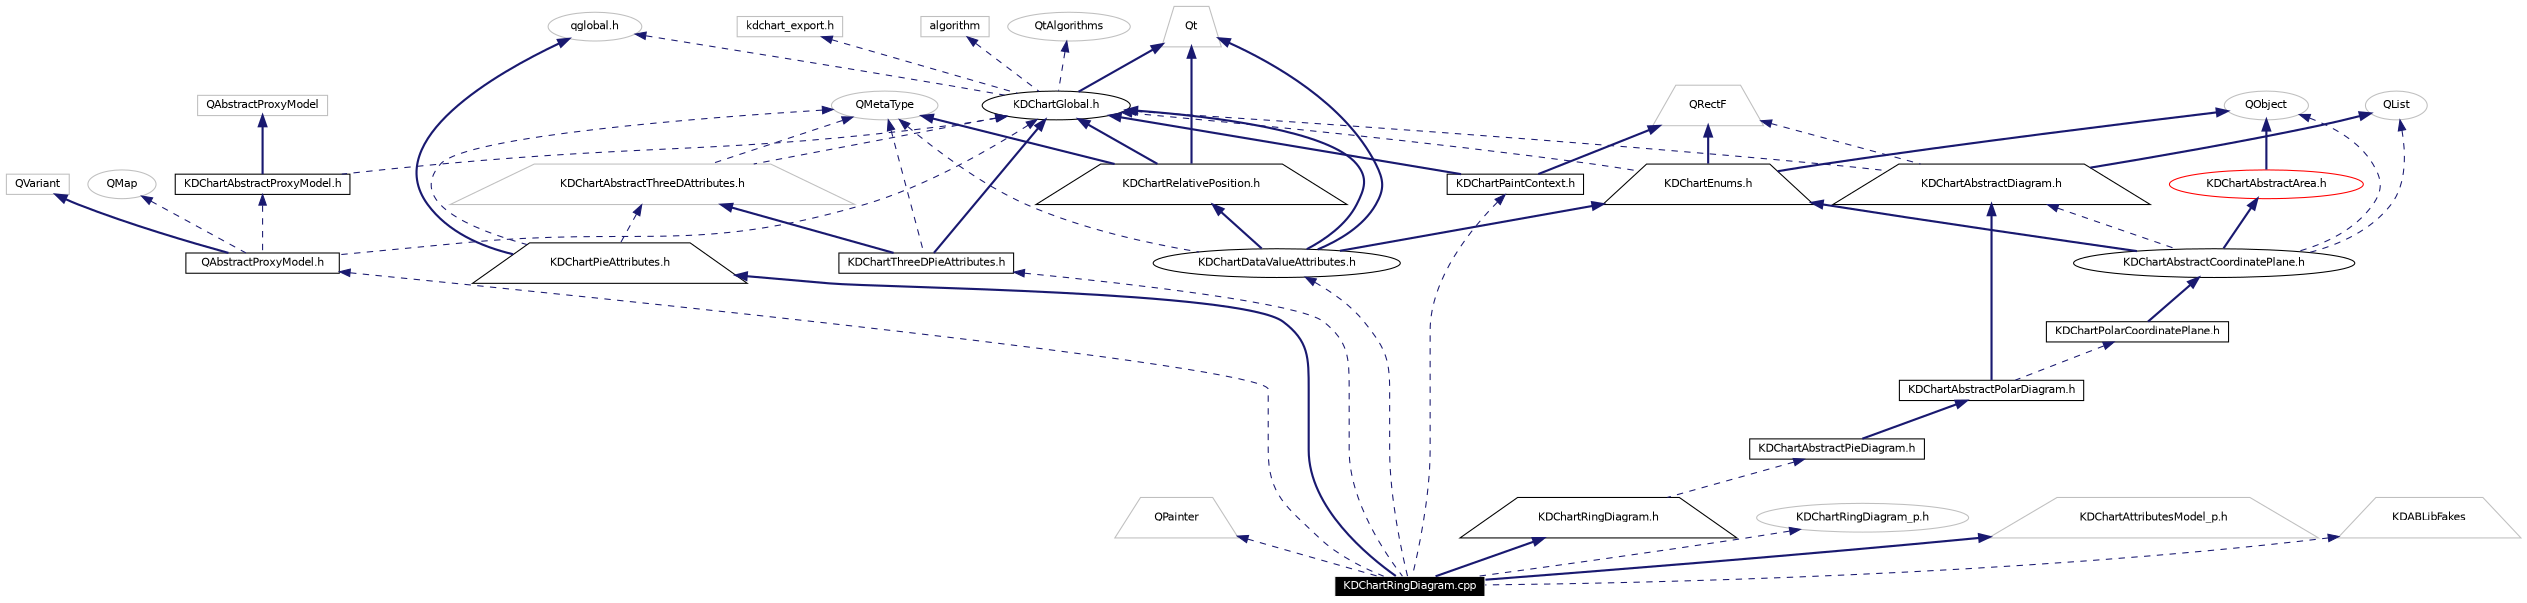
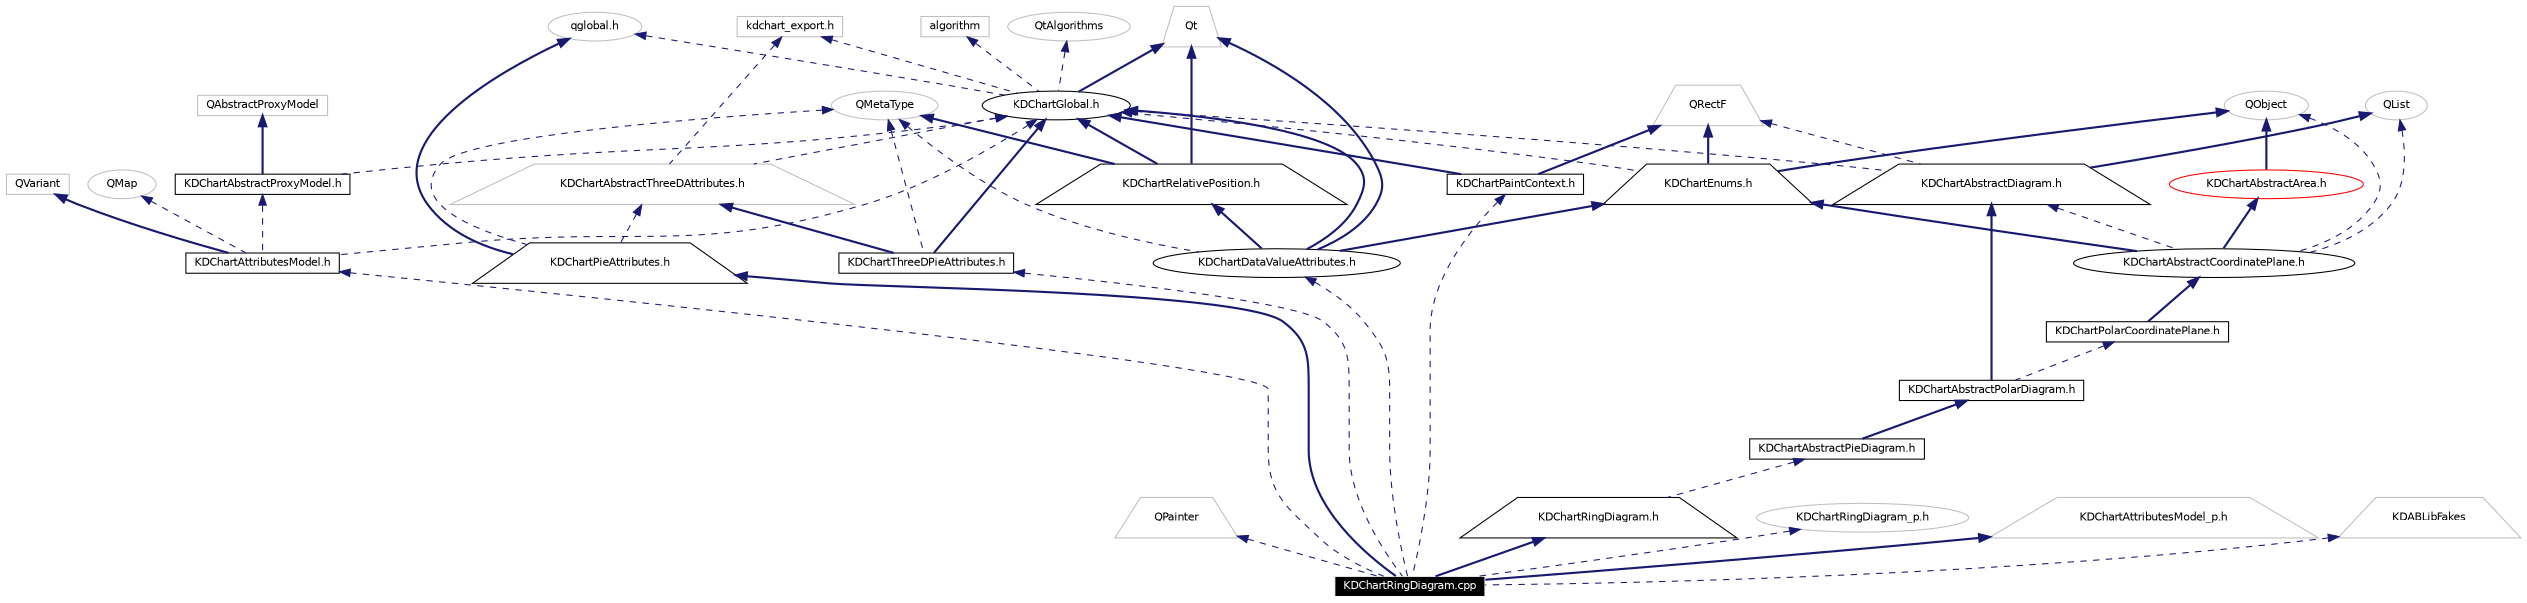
(800, 135) -> (722, 105)
(263, 263) -> (263, 263)
